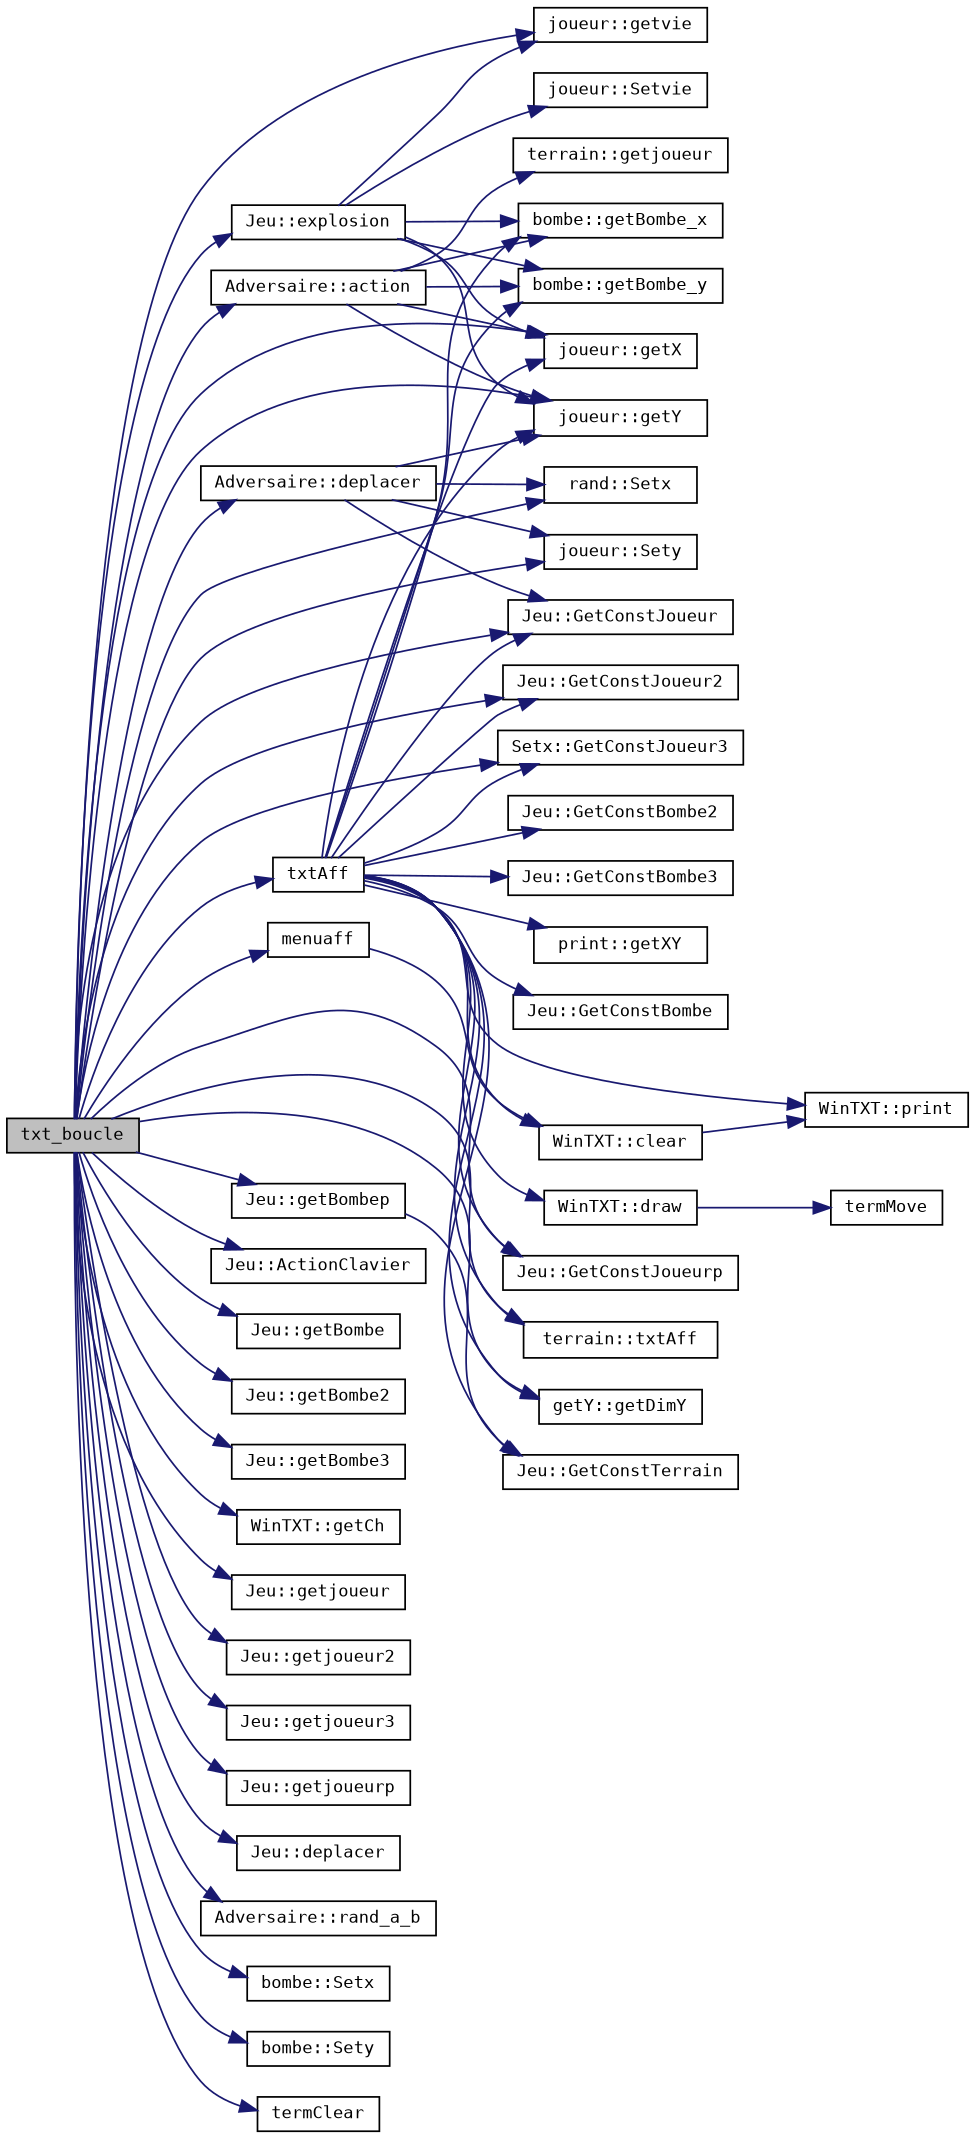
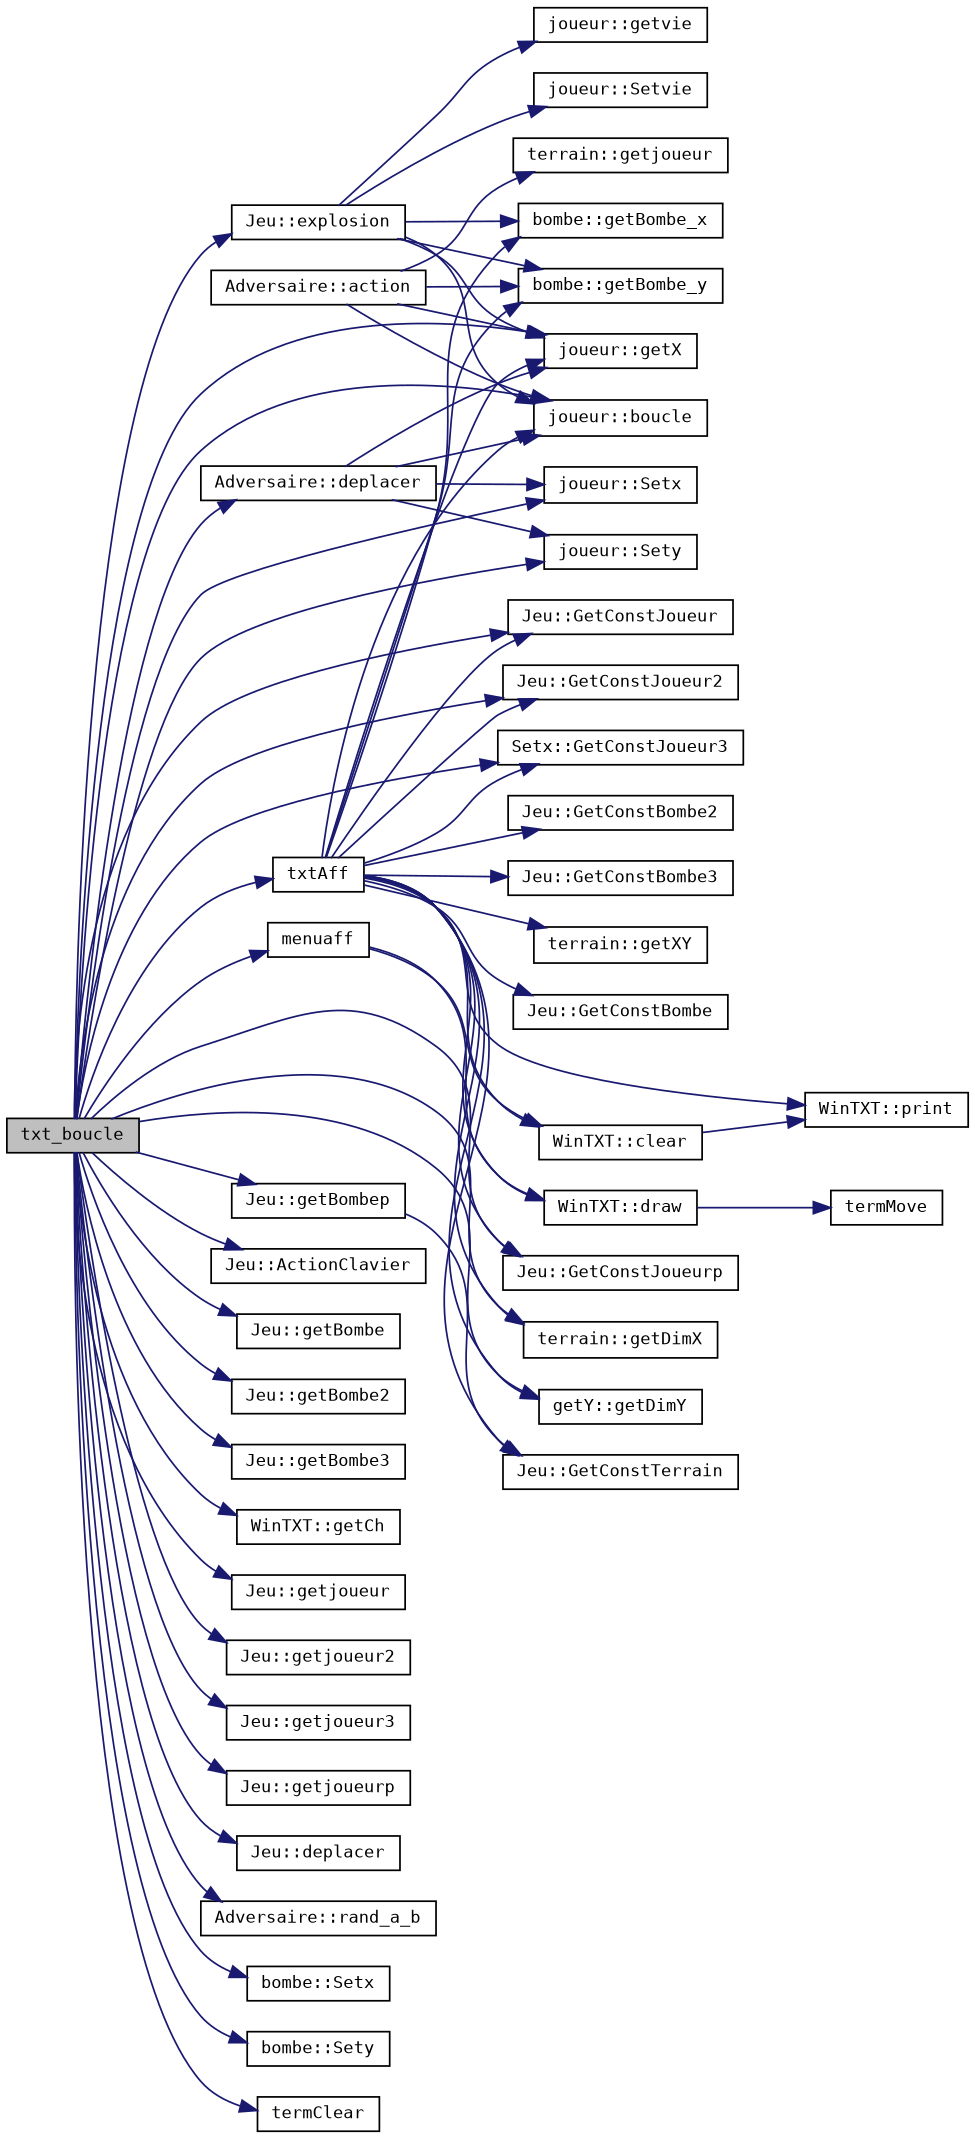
(461, 256) -> none
(135, 372) -> none
(621, 418) -> (621, 418)
(621, 485) -> (621, 485)
(136, 499) -> none
(439, 556) -> (434, 414)
(621, 945) -> (621, 945)
none -> (466, 1058)
(621, 1340) -> (621, 1340)
